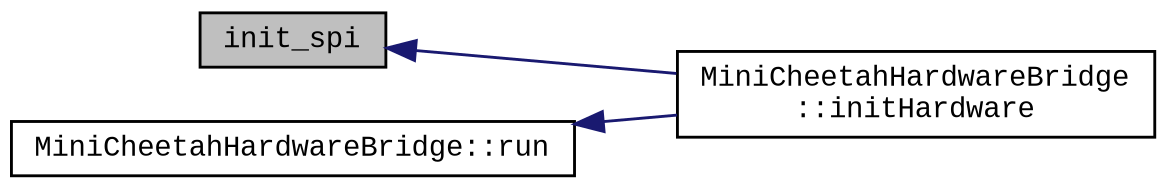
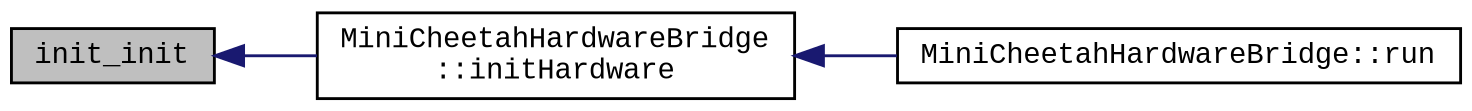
(293, 40) -> (113, 56)
(640, 118) -> (860, 56)
